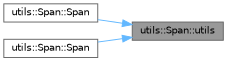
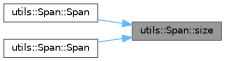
(178, 31) -> (177, 31)
